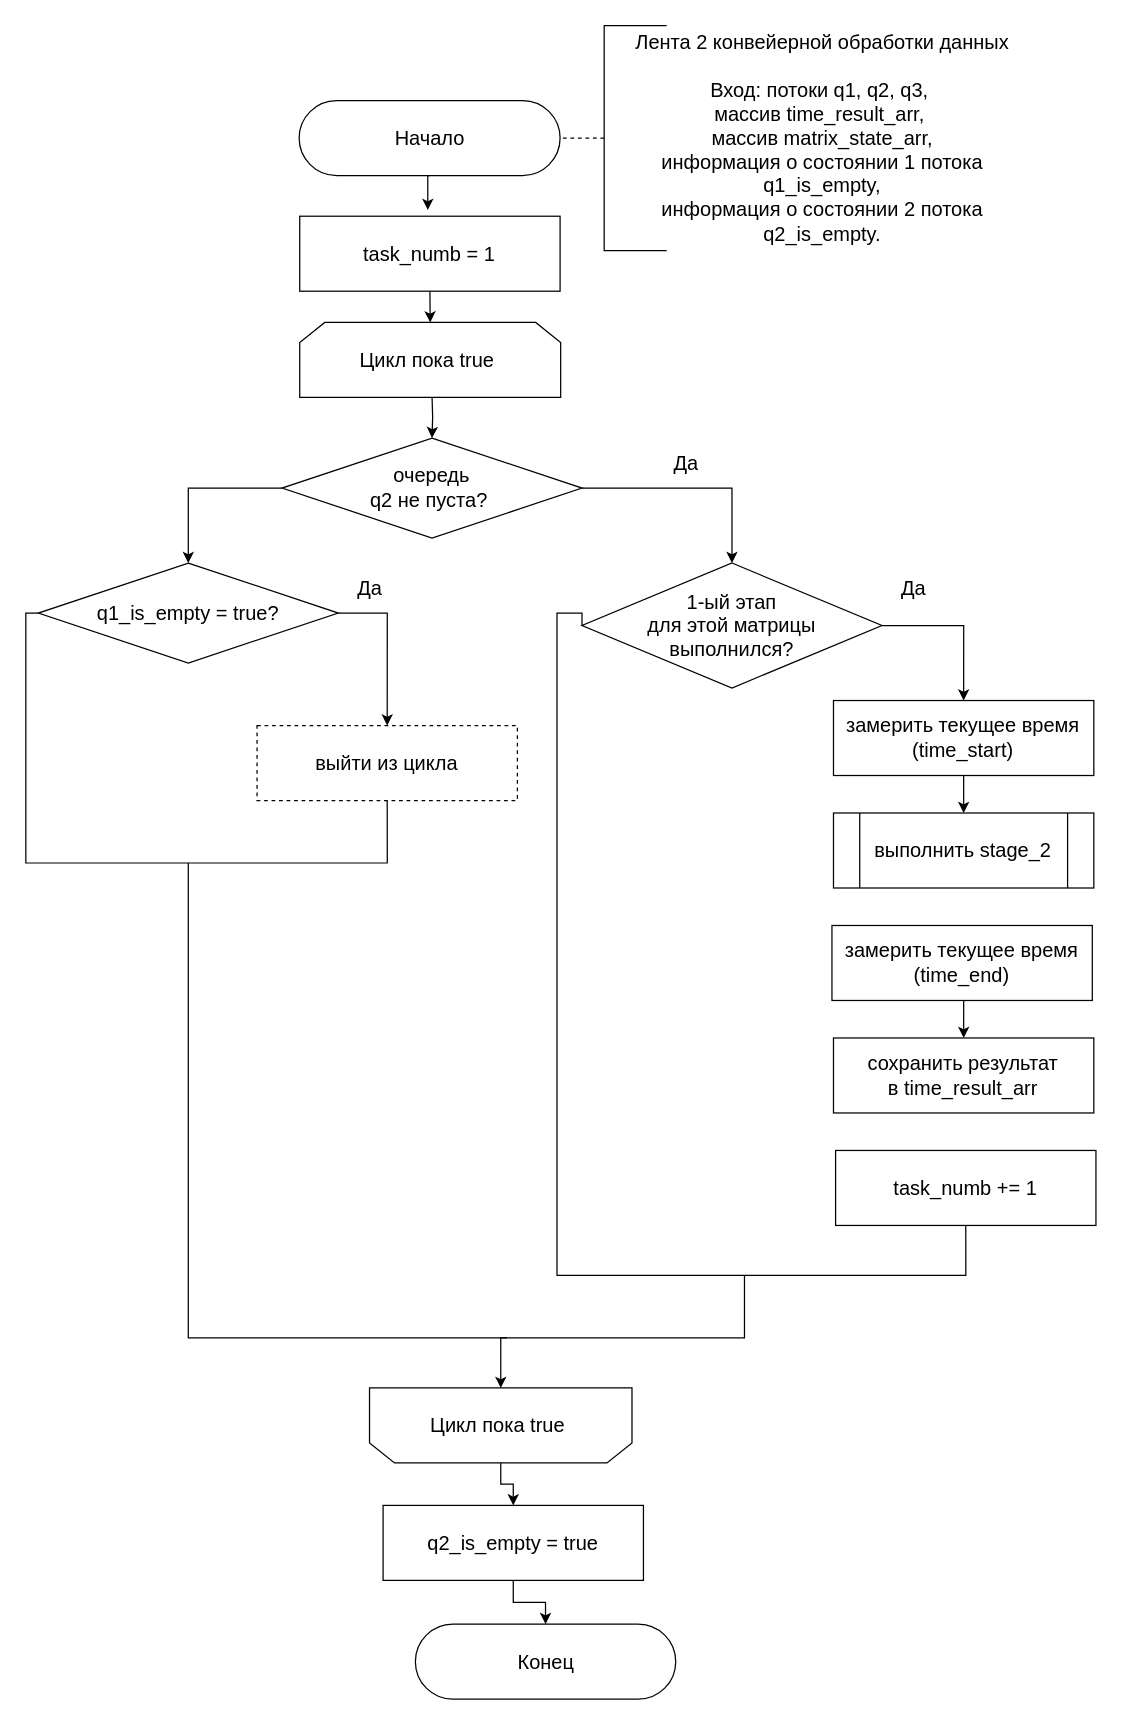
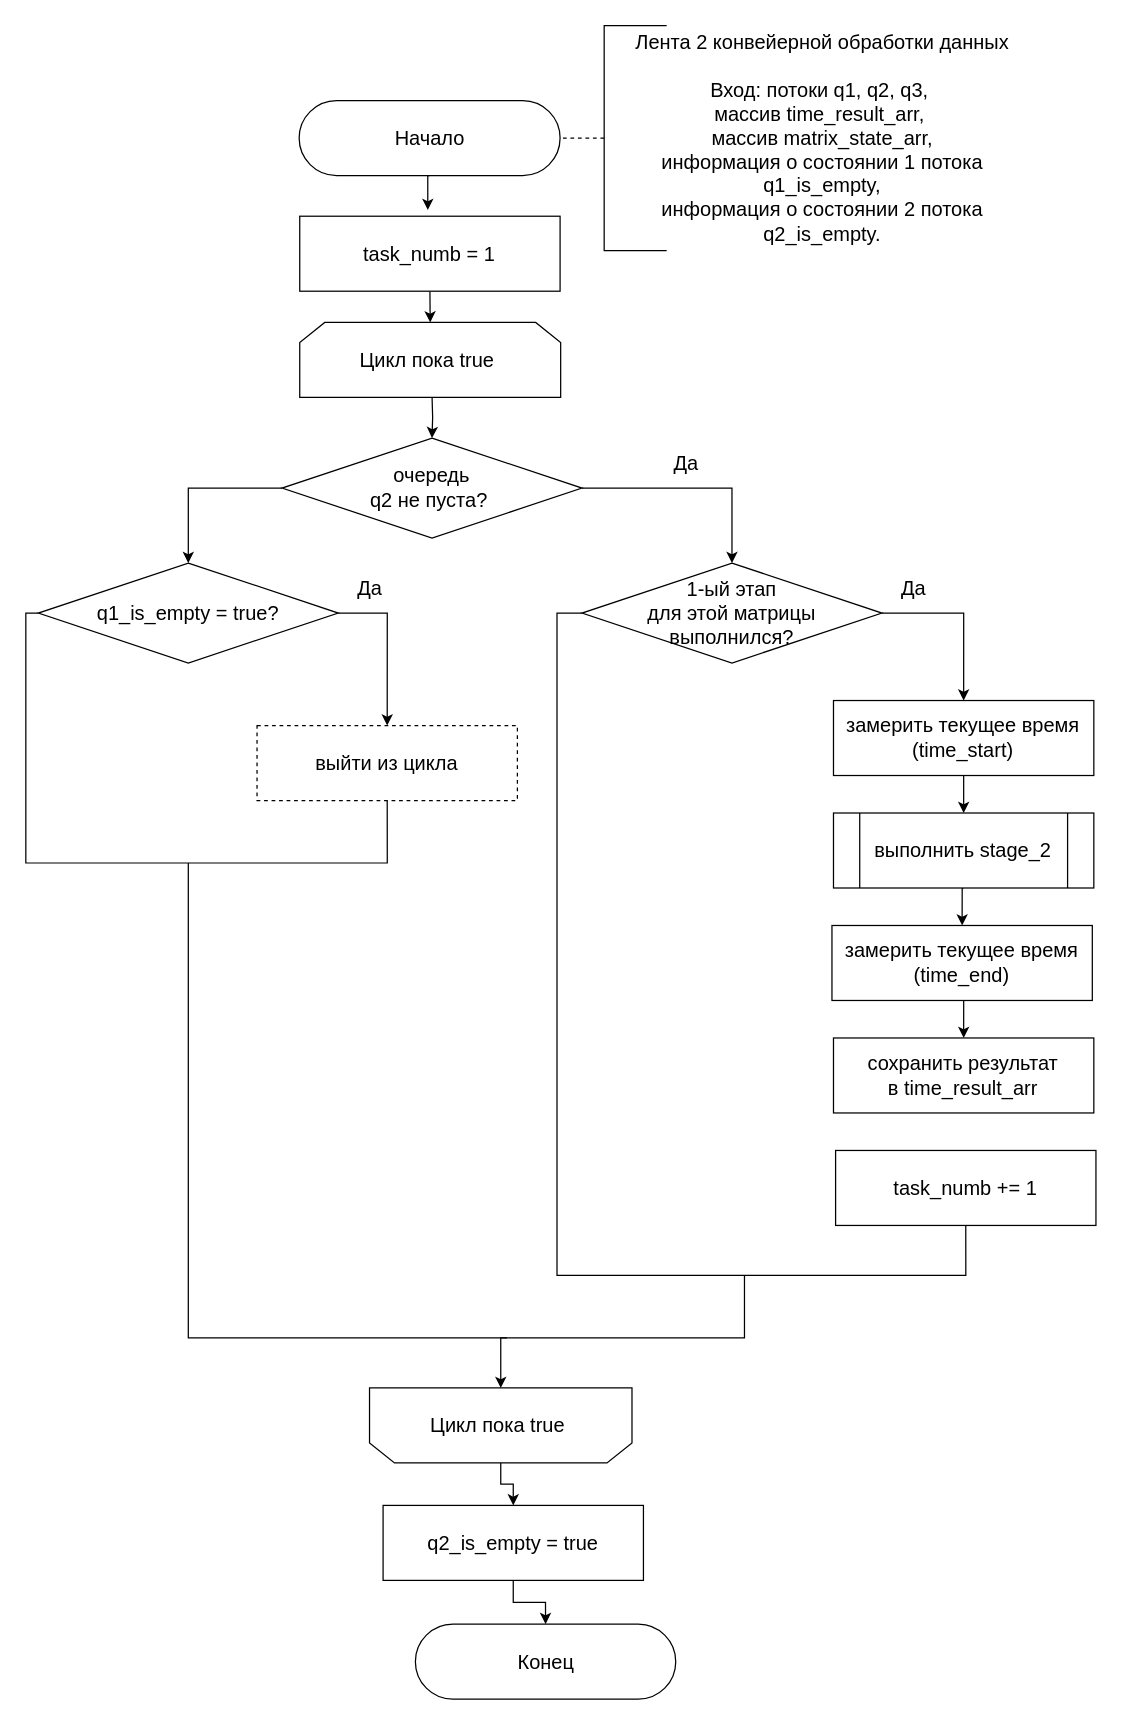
(732, 626) -> (732, 613)
none -> (962, 902)
